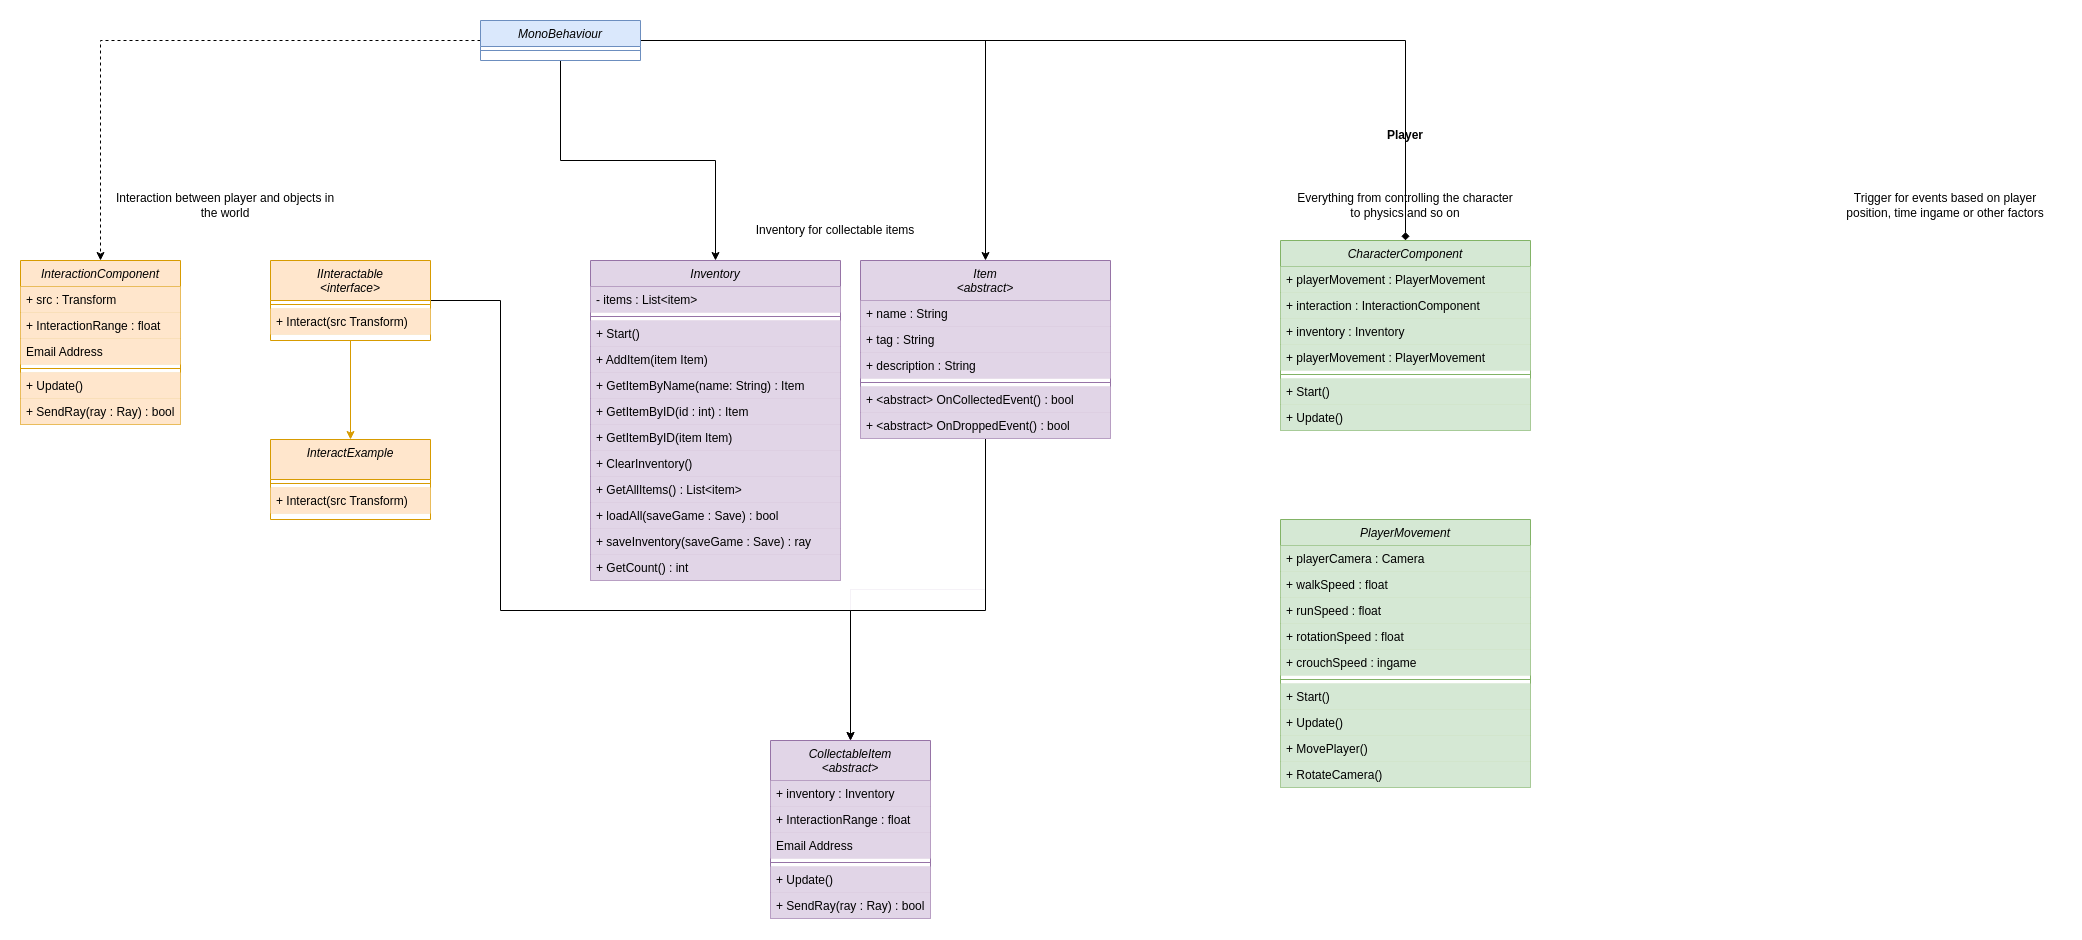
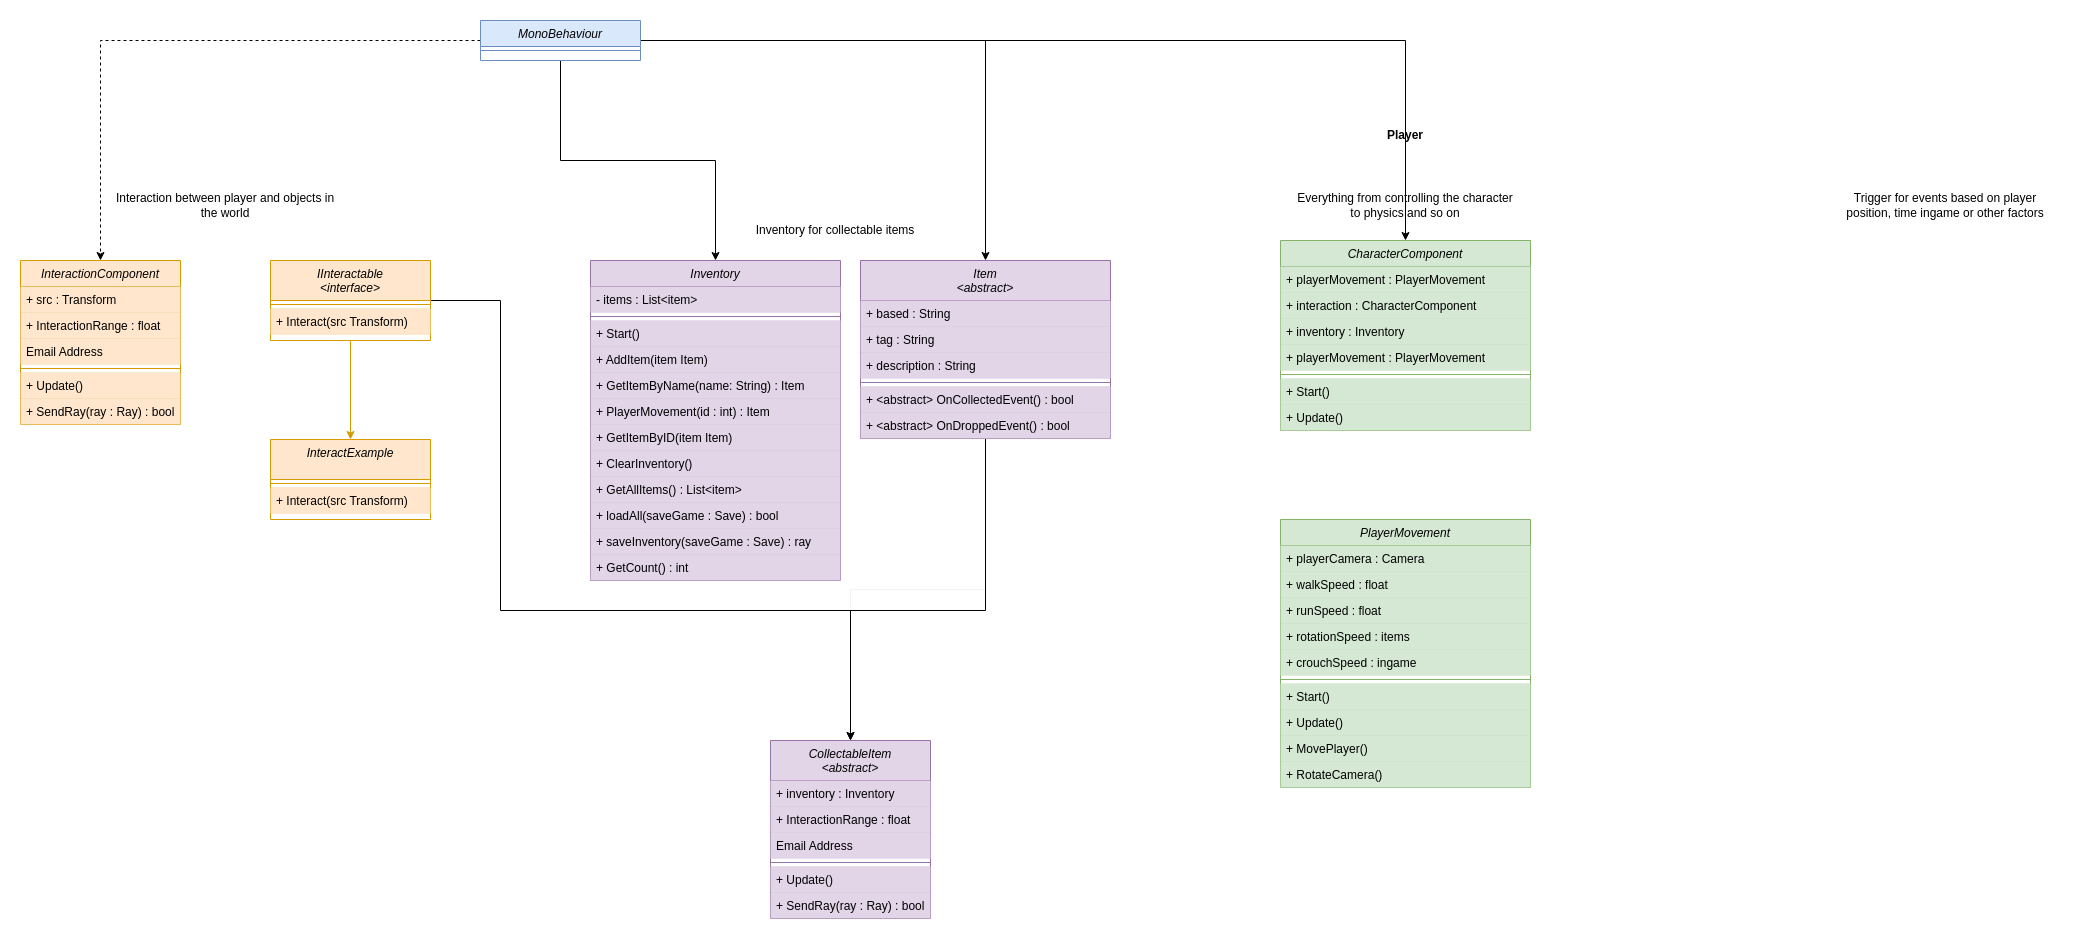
(1406, 231) -> (1406, 232)
(1396, 306) -> (1391, 306)
(909, 314) -> (912, 314)
(683, 412) -> (691, 412)
(1354, 637) -> (1354, 637)
